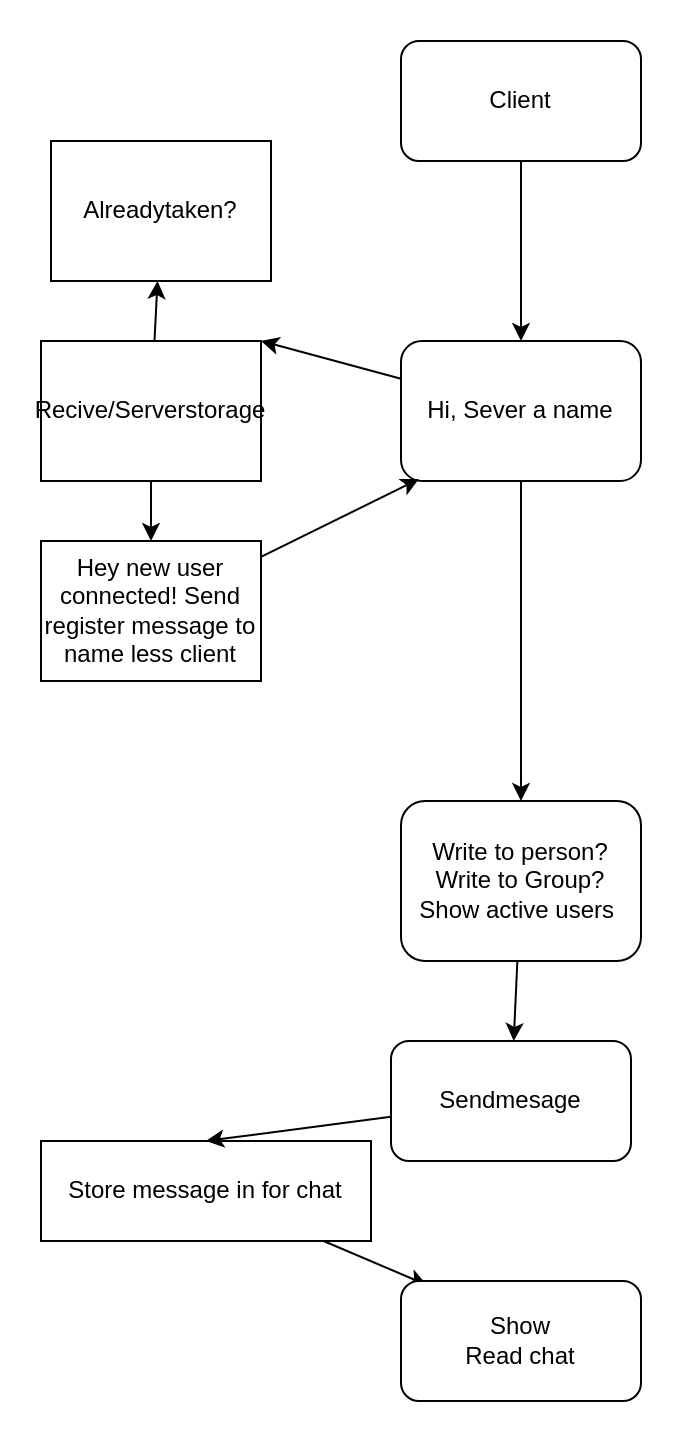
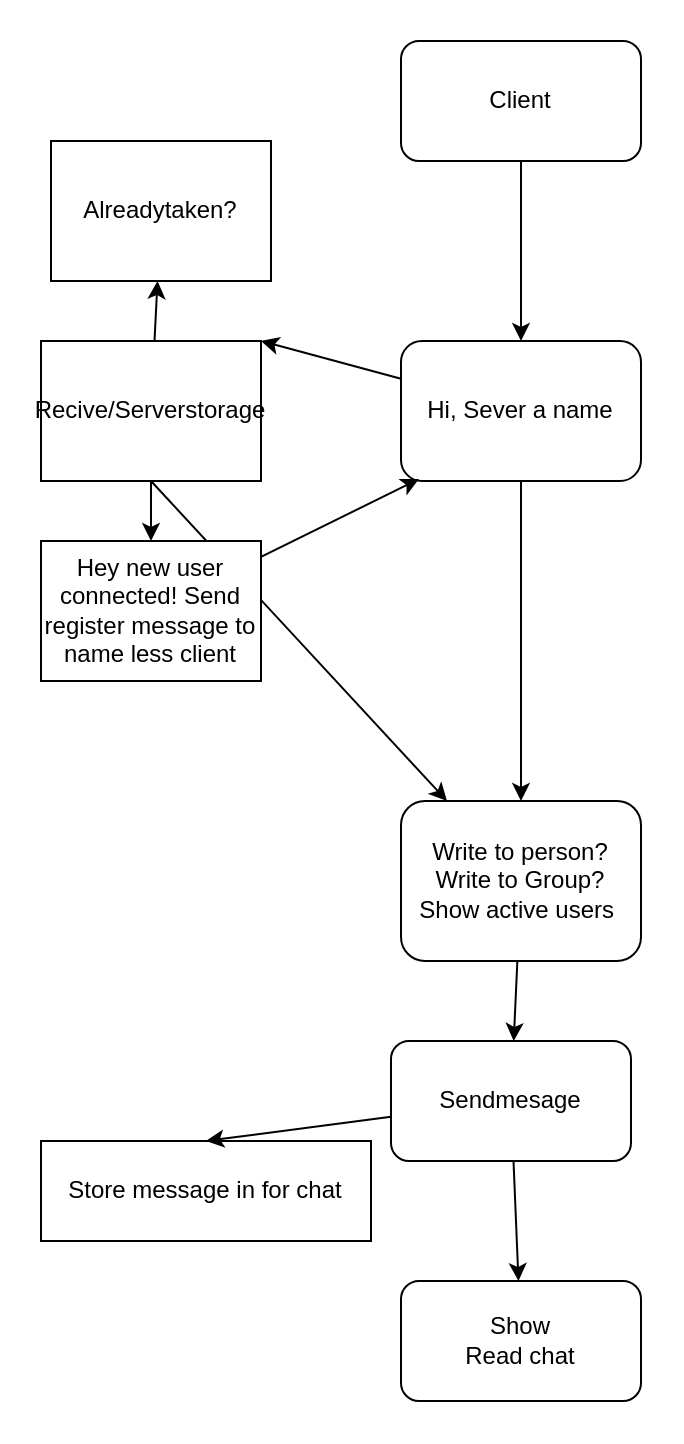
none -> (349, 695)
none -> (516, 1214)
(369, 1260) -> none
